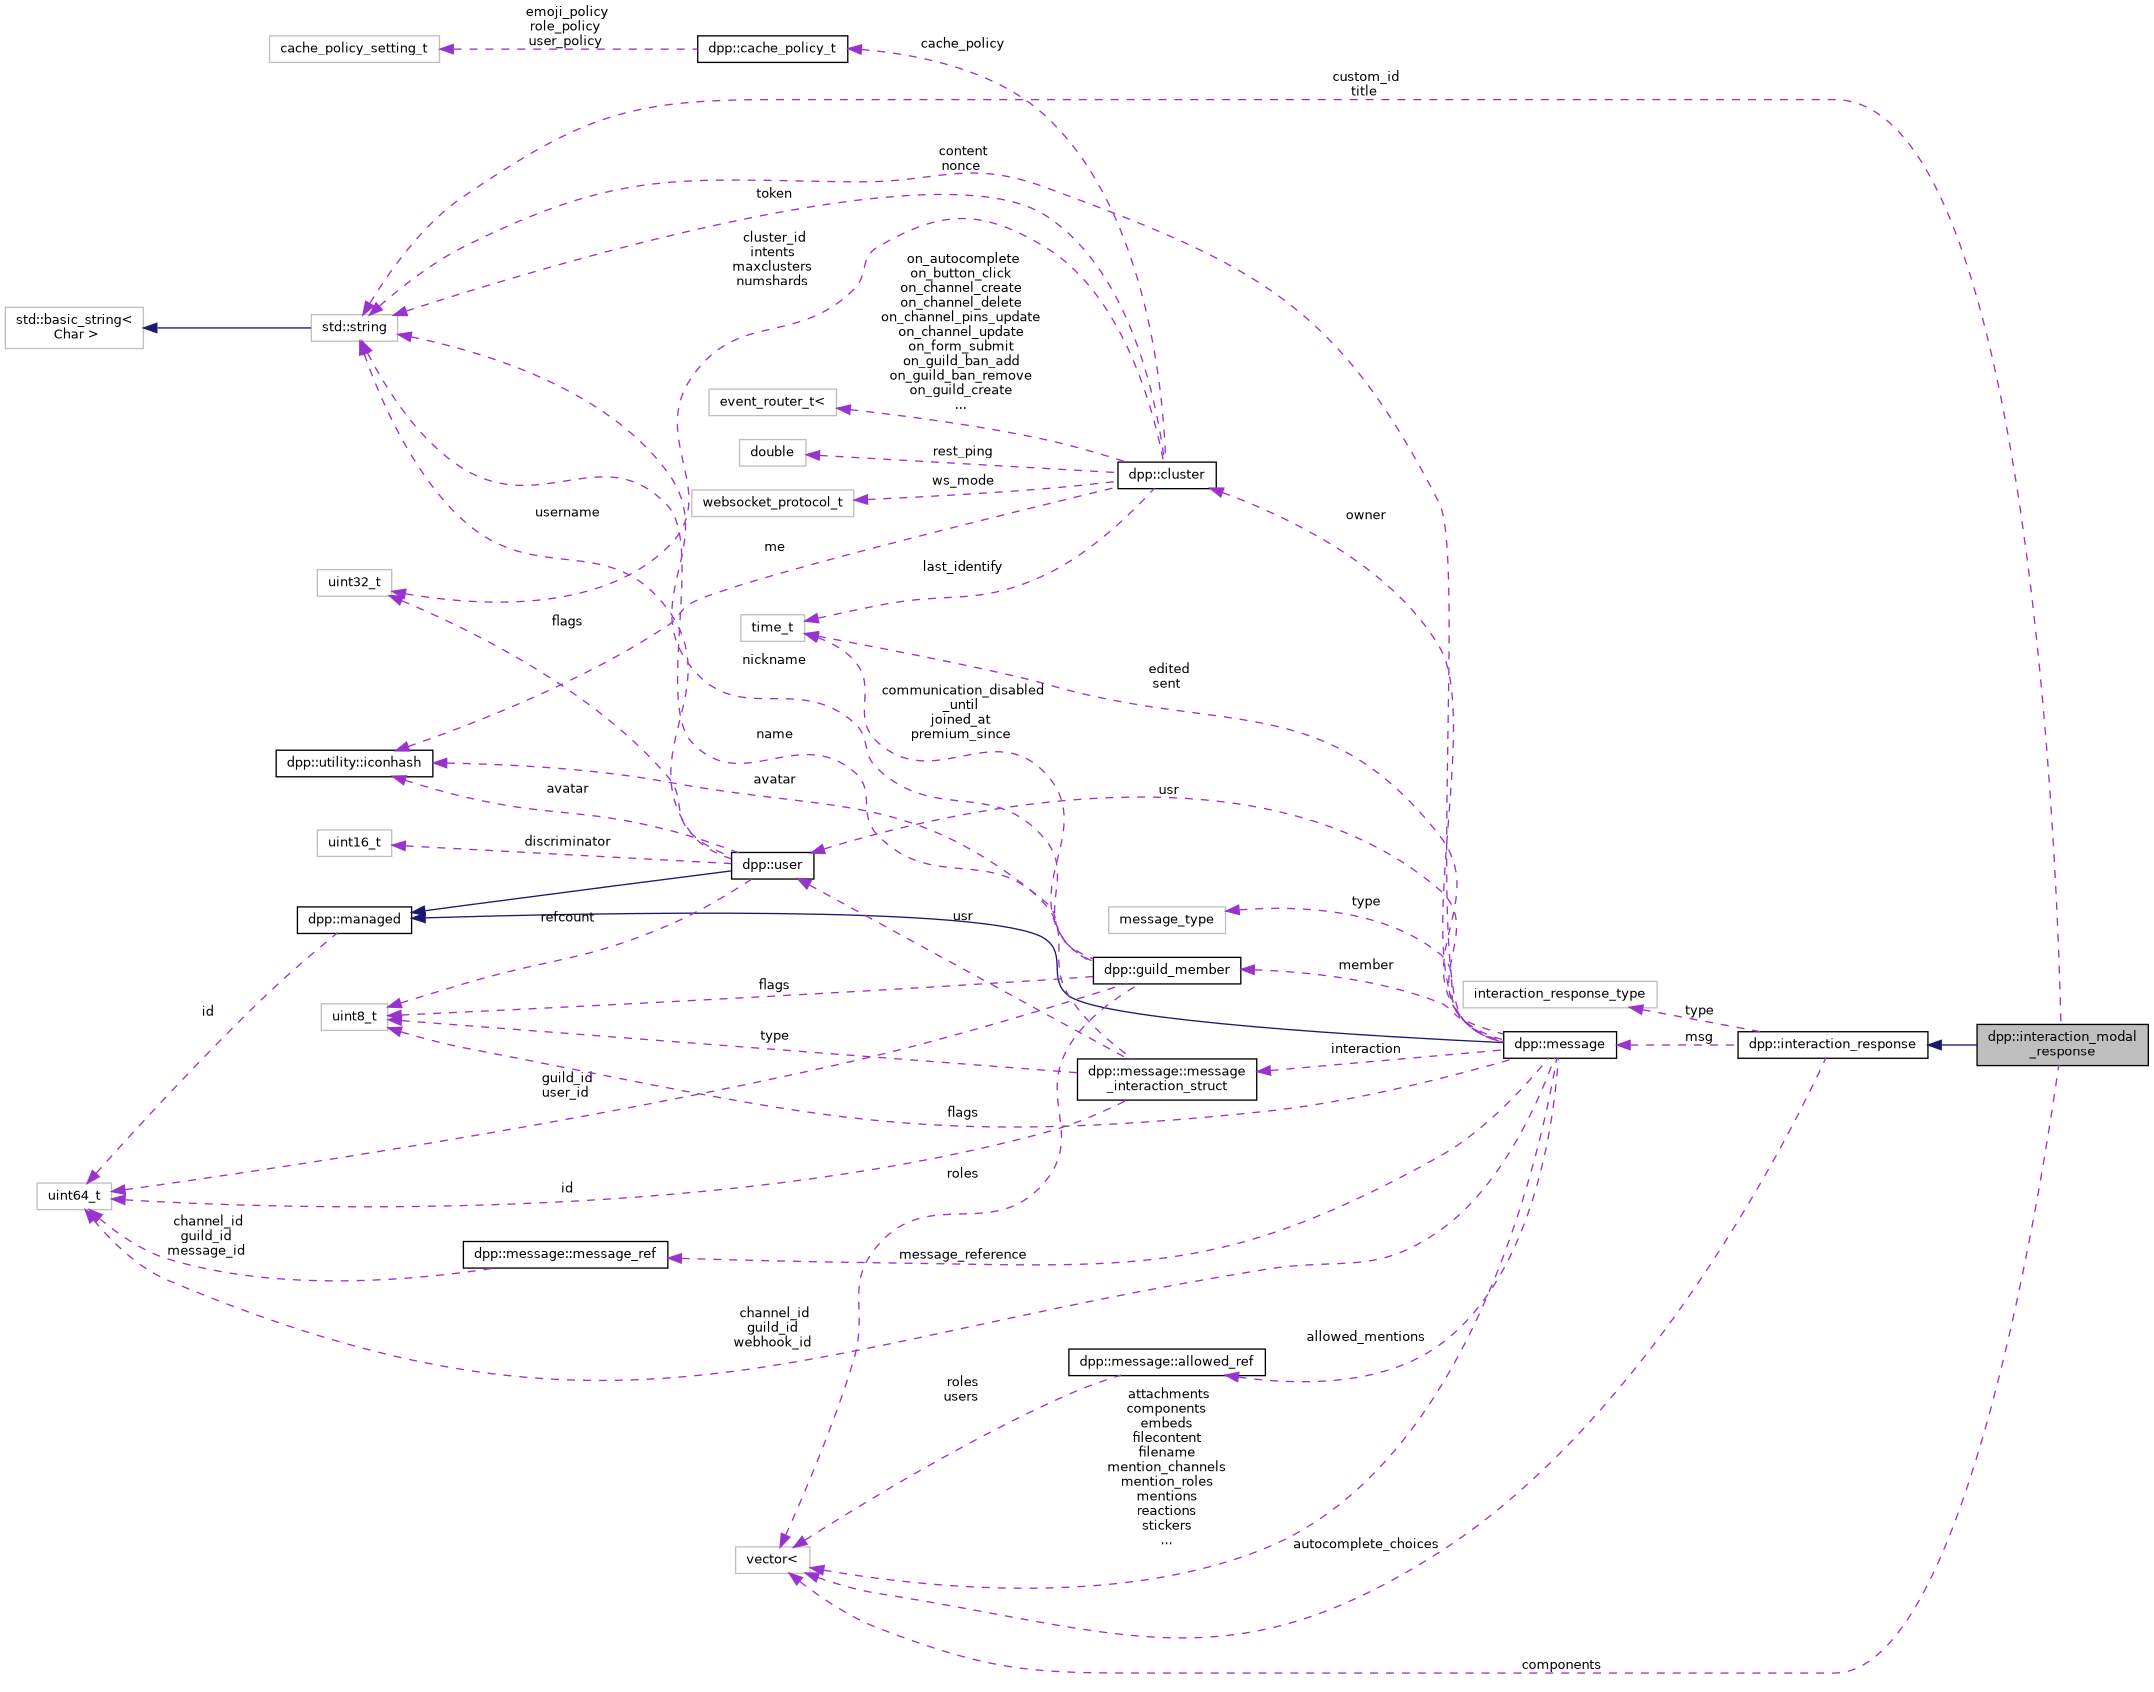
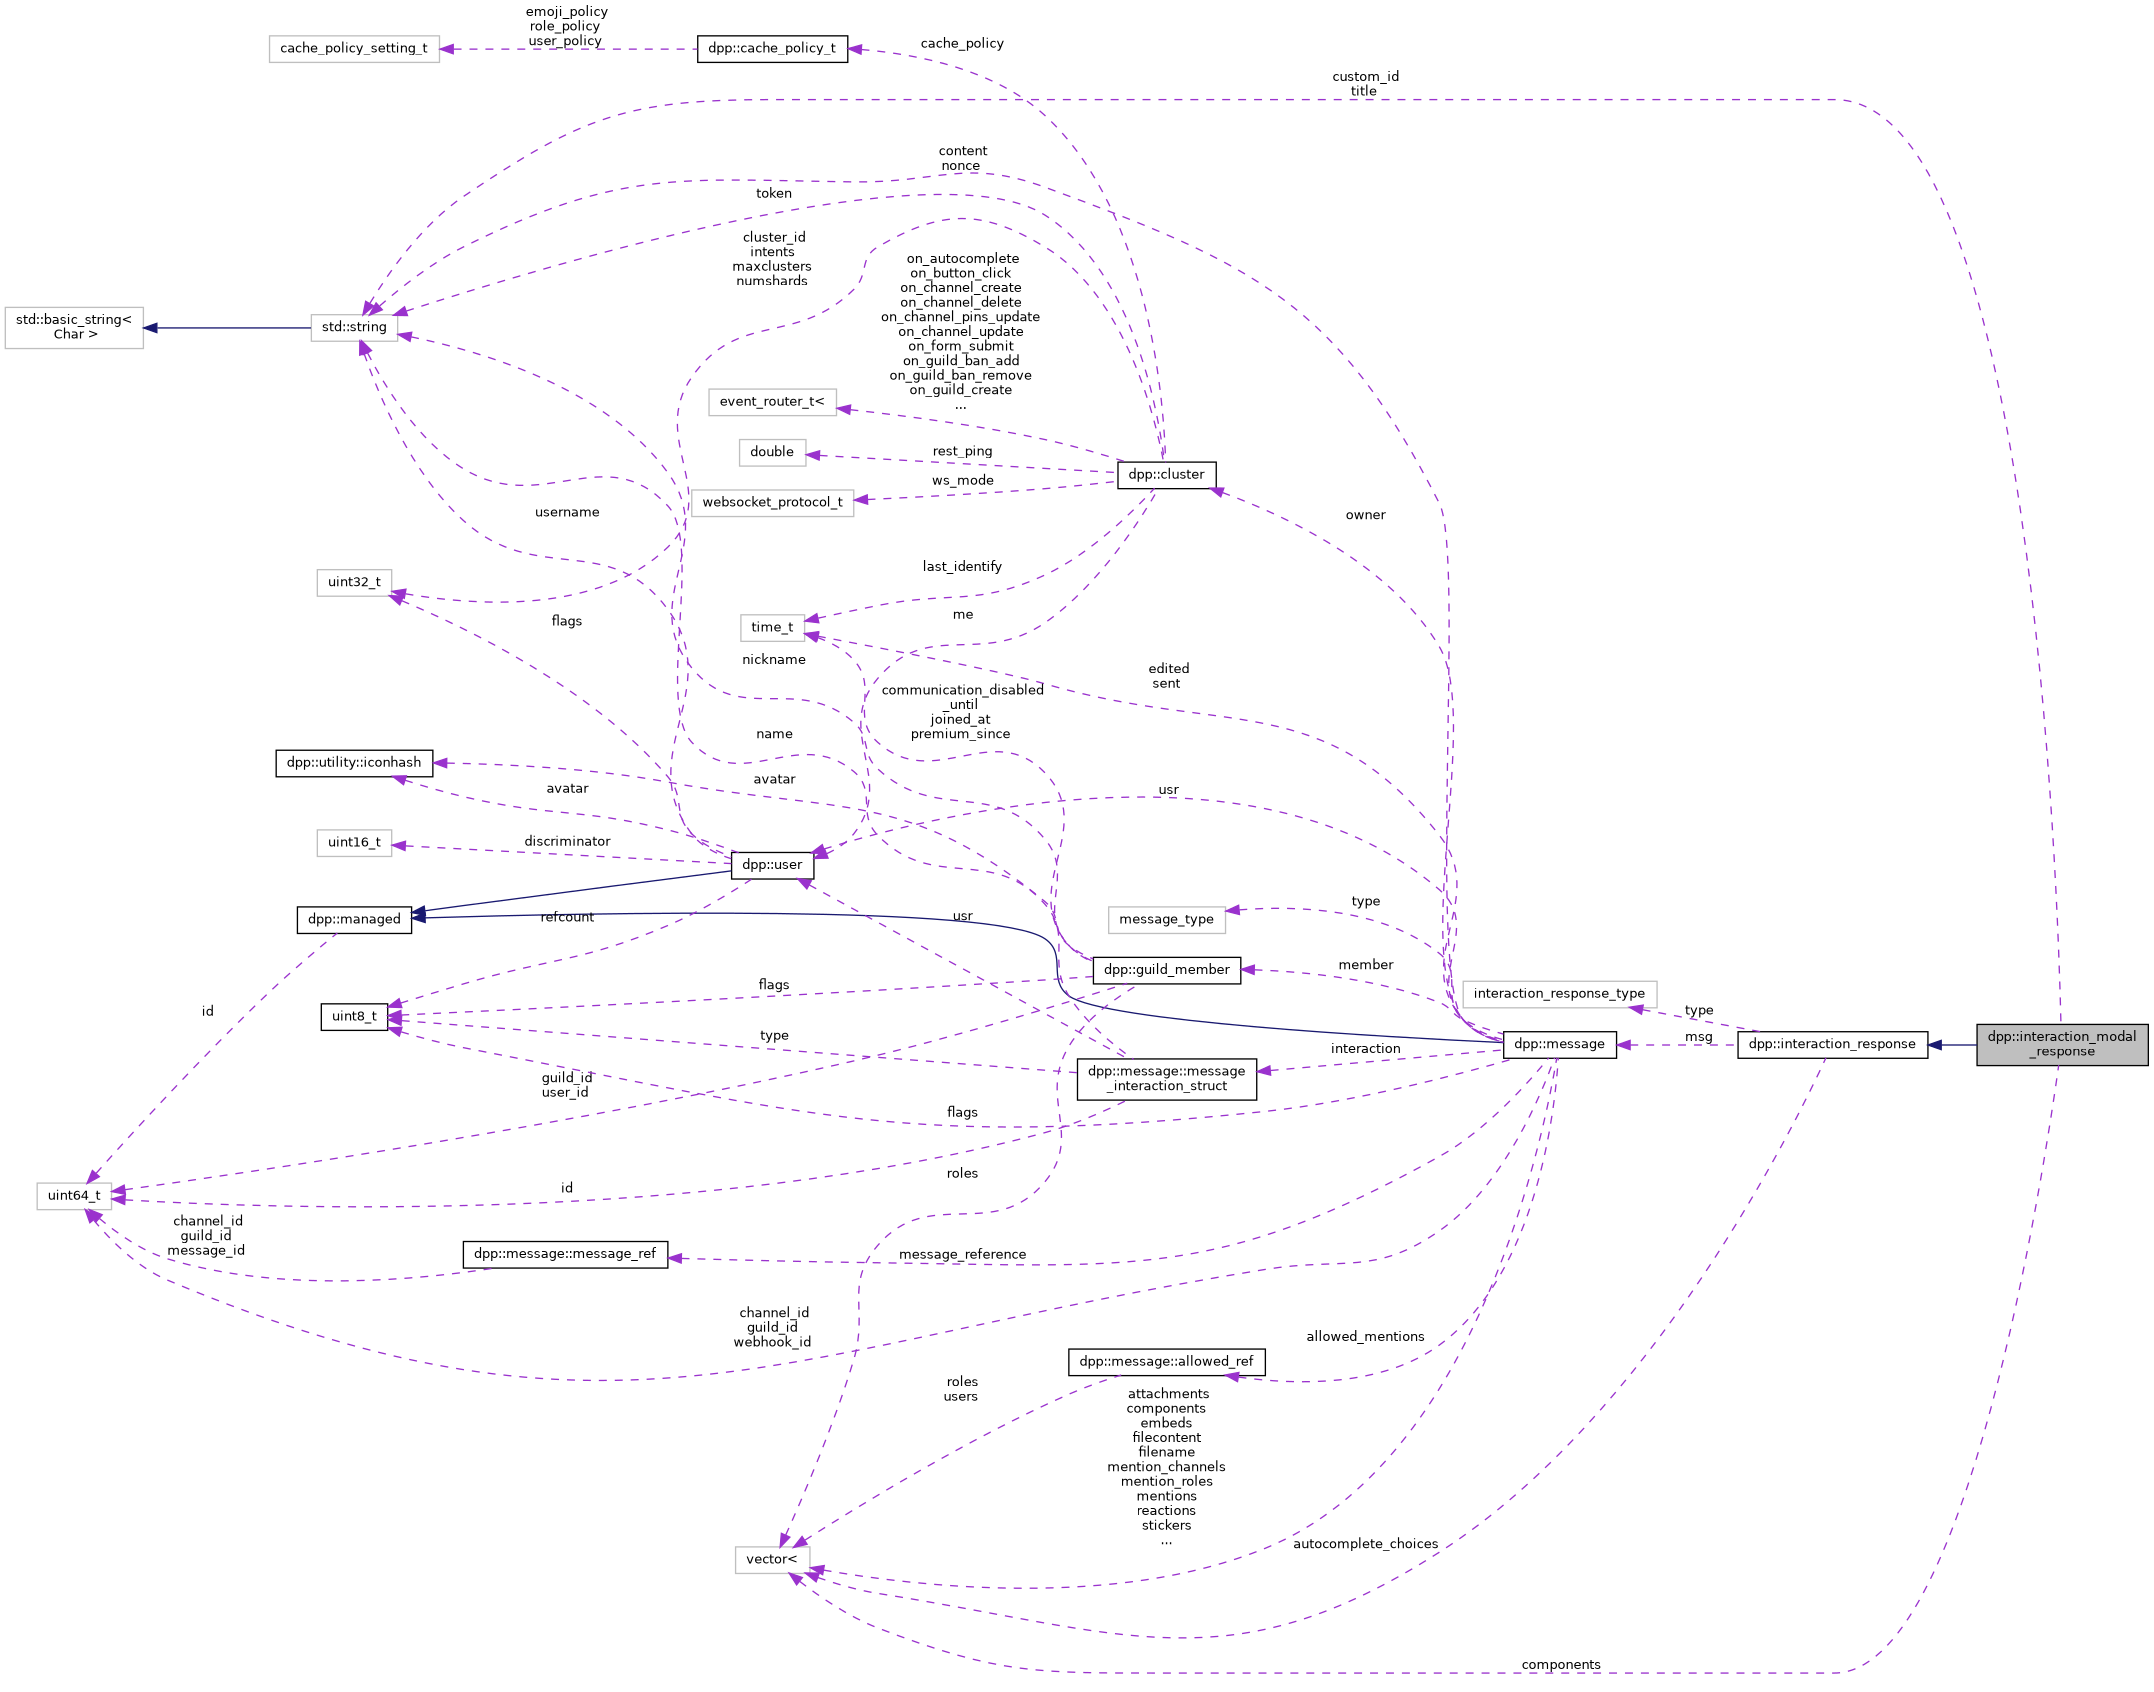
(749, 583) -> (949, 645)
(355, 1017) -> (355, 1017)
